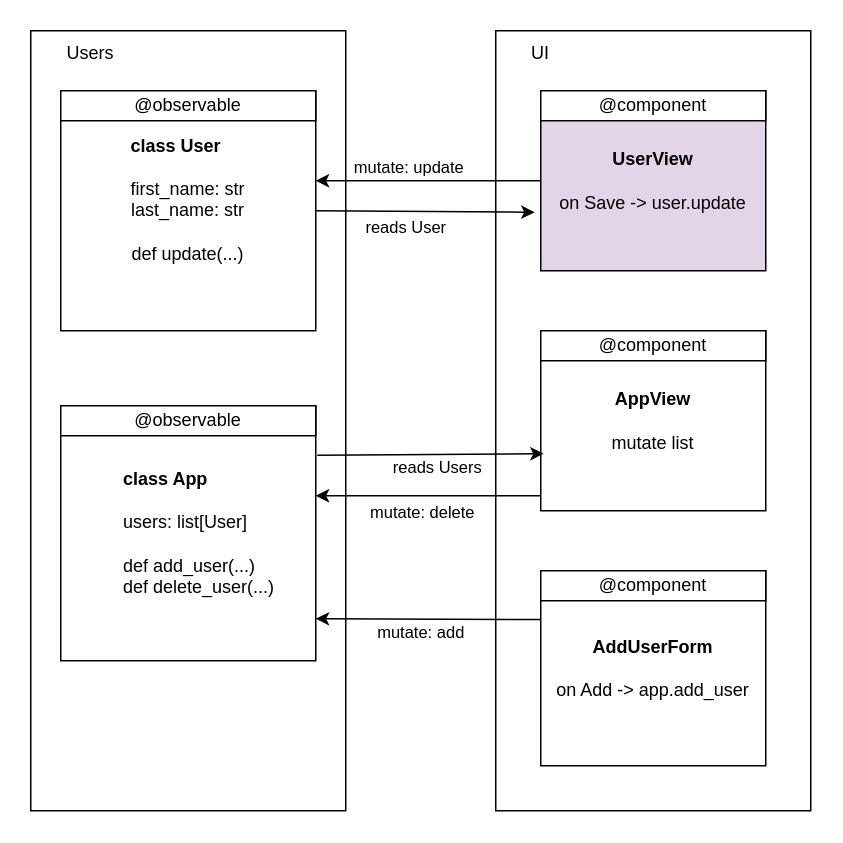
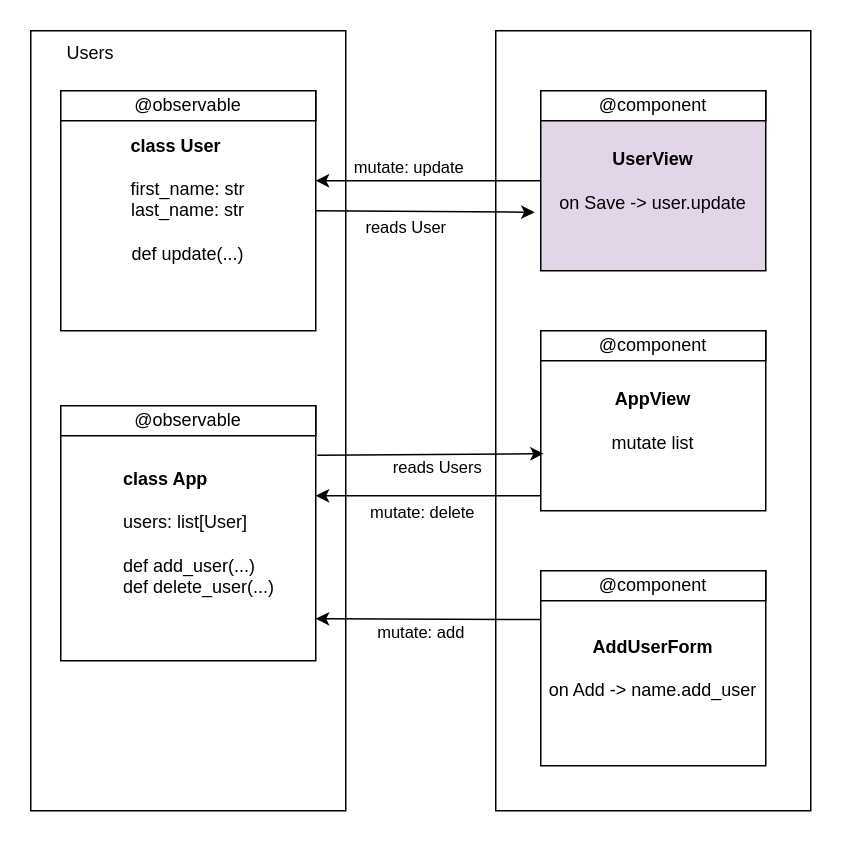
(541, 53) -> none
(653, 668) -> (653, 668)
